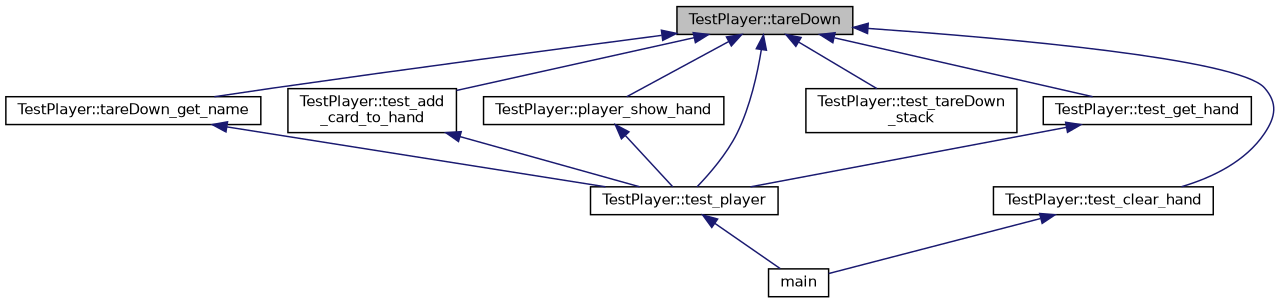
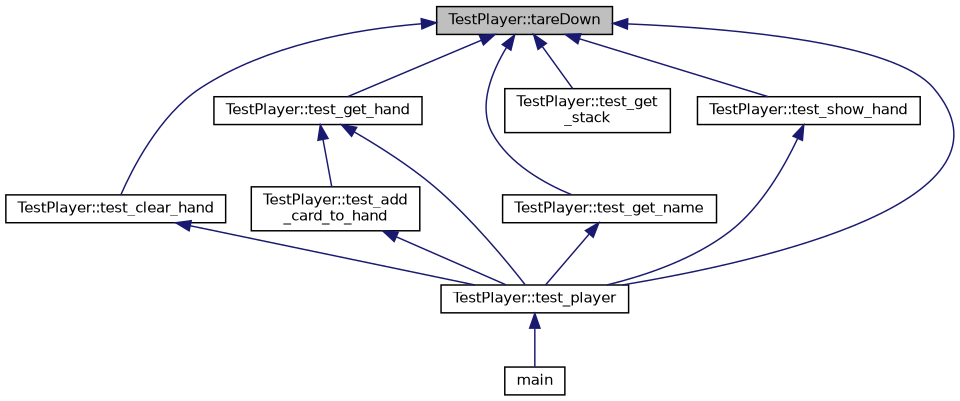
(575, 64) -> (327, 163)
(133, 111) -> (610, 209)
(604, 111) -> (809, 111)
(911, 111) -> (588, 111)
(935, 246) -> (333, 255)
